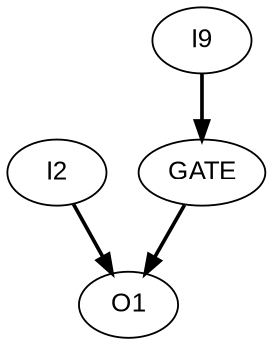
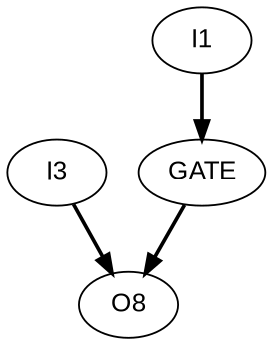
(202, 40) -> (202, 40)
(57, 173) -> (57, 173)
(129, 305) -> (129, 305)
